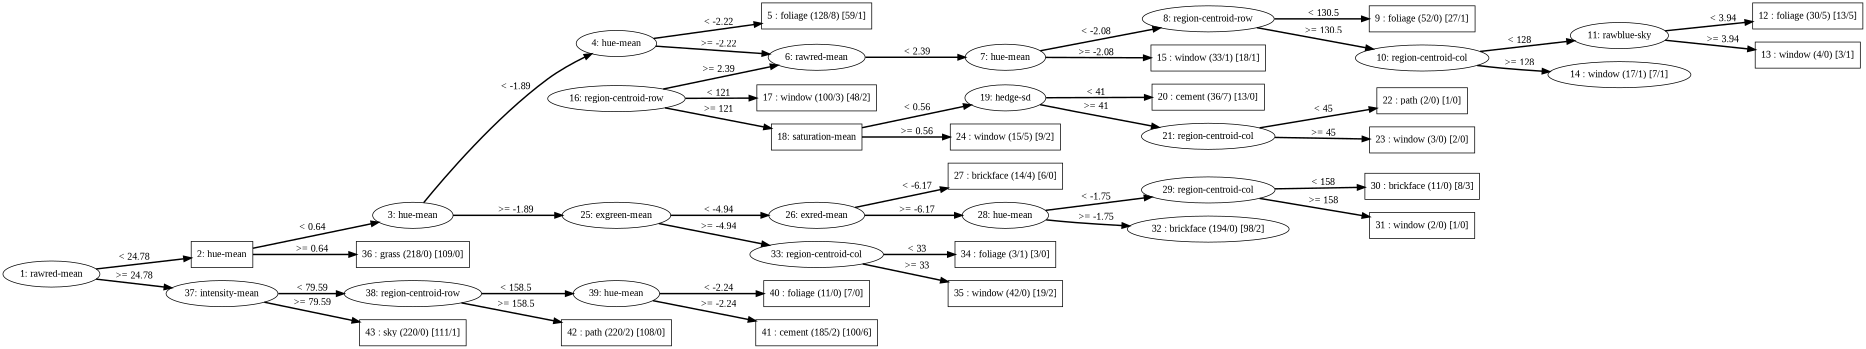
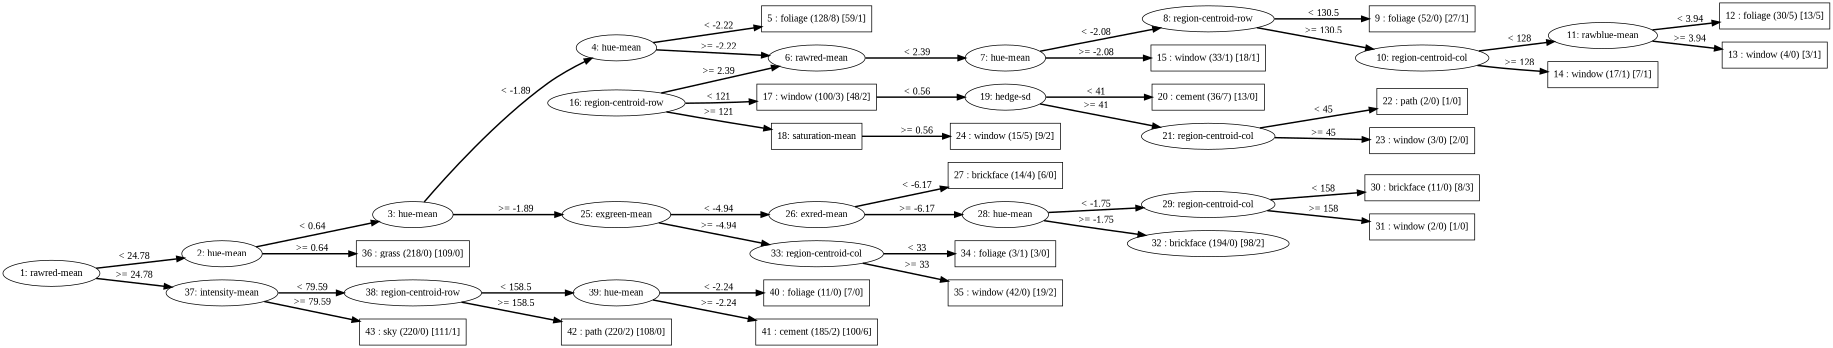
(1619, 36) -> (1603, 36)
(1619, 75) -> (1603, 75)
(913, 117) -> (917, 97)
(222, 254) -> (222, 254)
